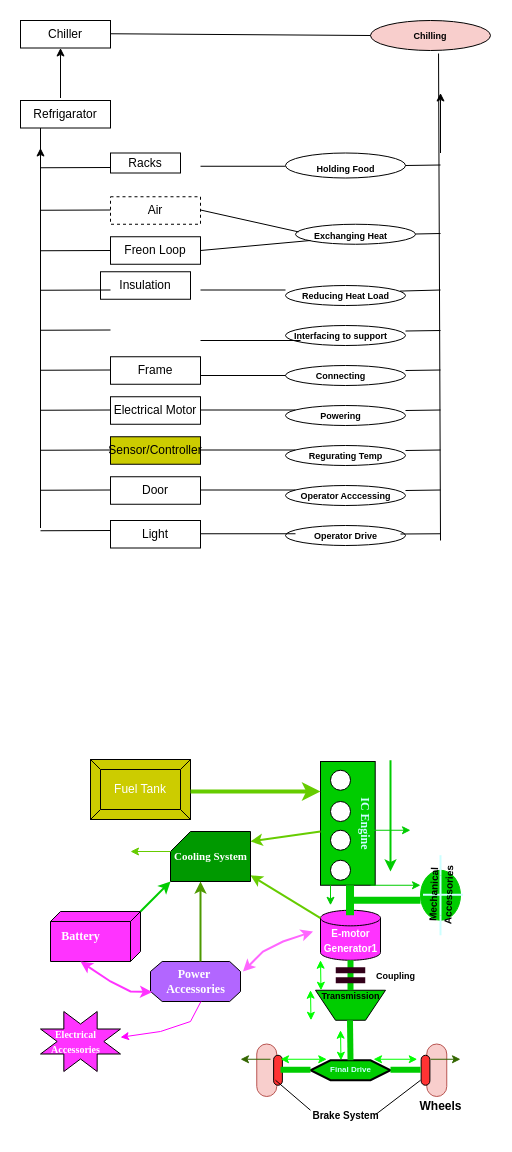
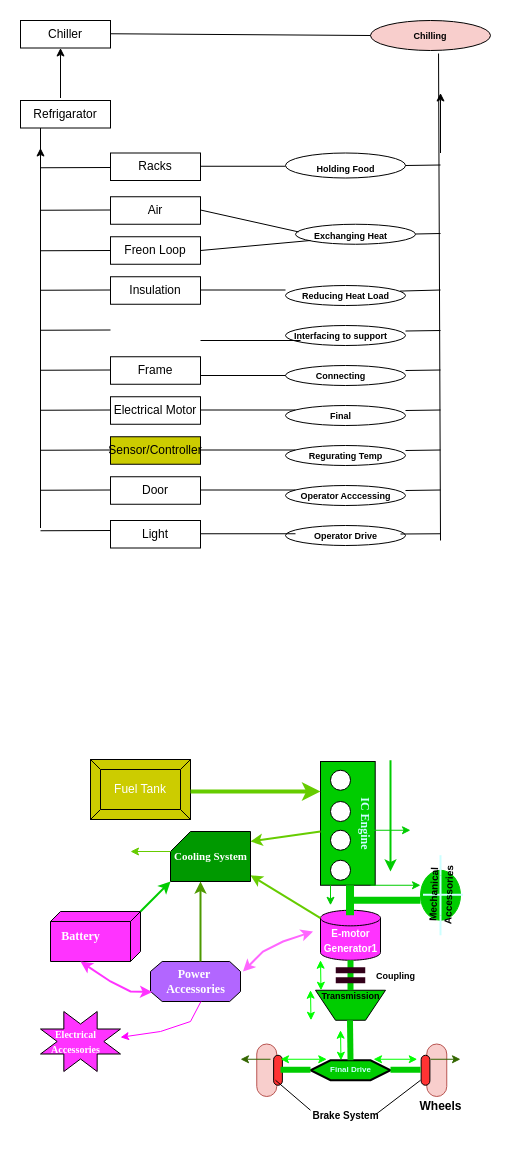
(146, 163) -> (156, 167)
(156, 211) -> (156, 211)
(146, 286) -> (156, 291)
(341, 416) -> (341, 416)
